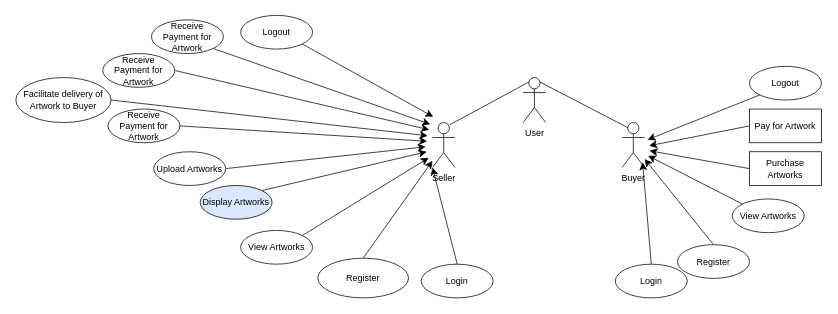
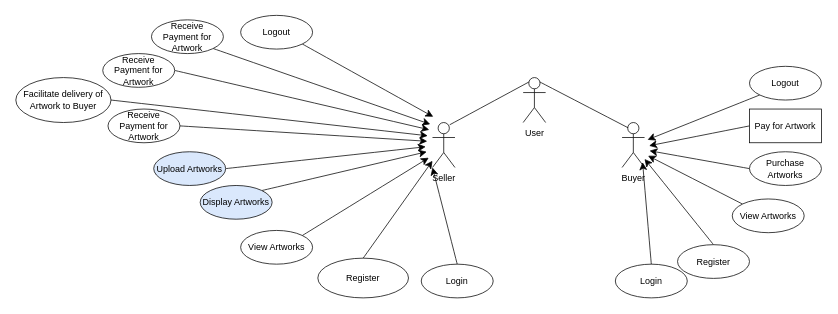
(189, 169) -> (189, 169)
(786, 169) -> (786, 169)
